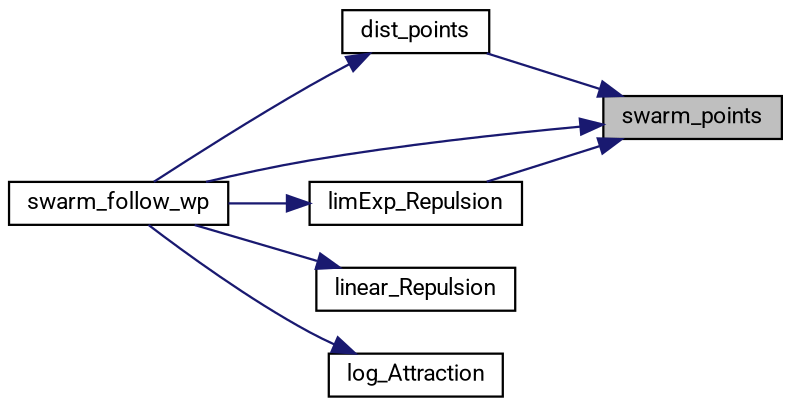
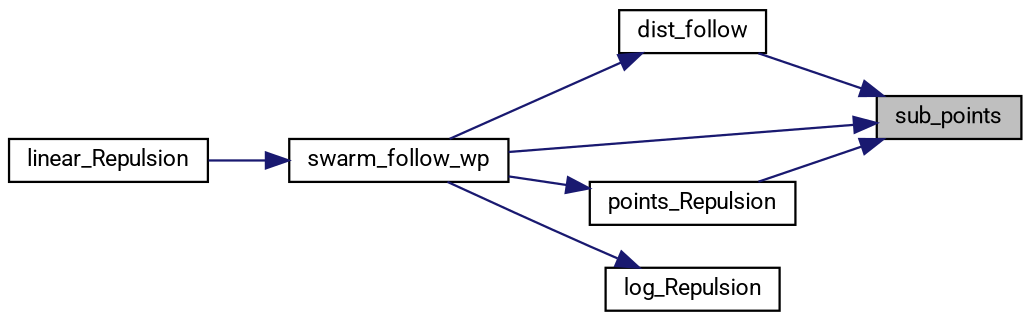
(416, 32) -> (693, 32)
(693, 118) -> (949, 118)
(416, 203) -> (693, 203)
(256, 243) -> (237, 160)
(416, 375) -> (693, 289)
